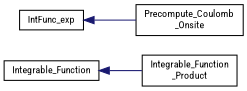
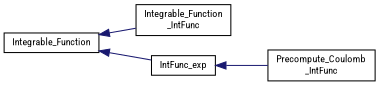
(190, 20) -> (322, 65)
none -> (130, 56)
(190, 71) -> (183, 20)
